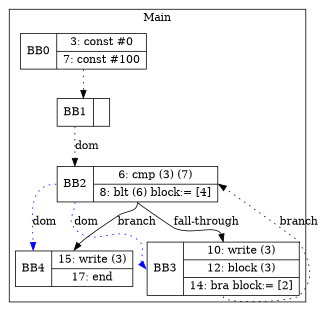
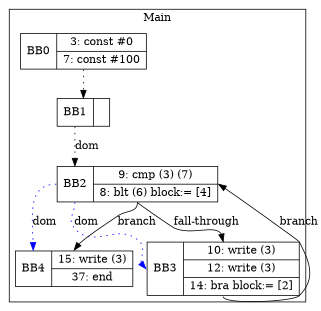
(156, 175) -> (156, 175)
(299, 242) -> (299, 242)
(241, 268) -> (241, 268)
(92, 277) -> (92, 277)
